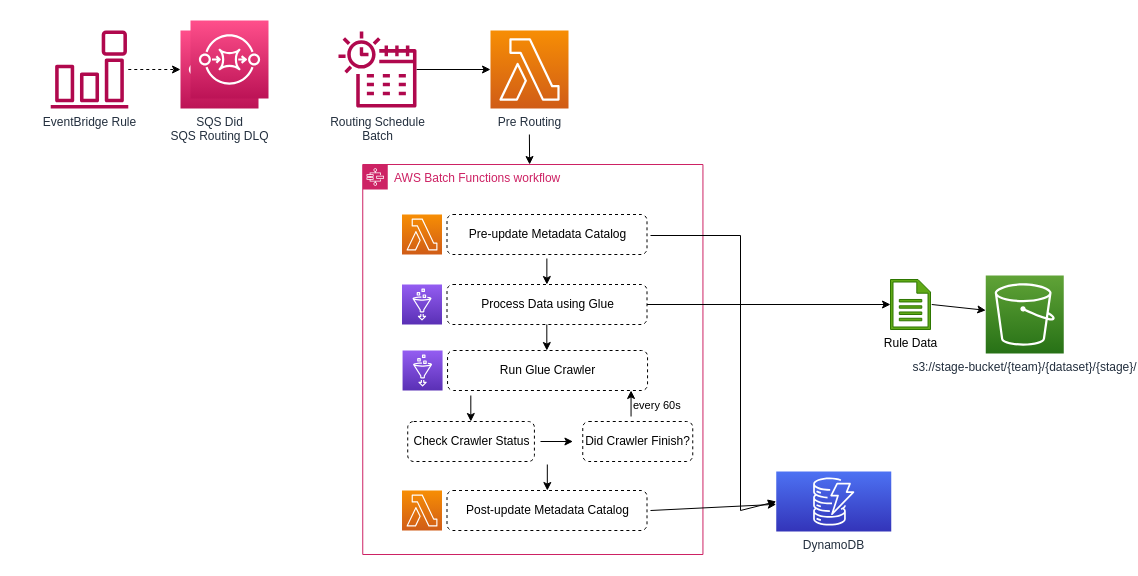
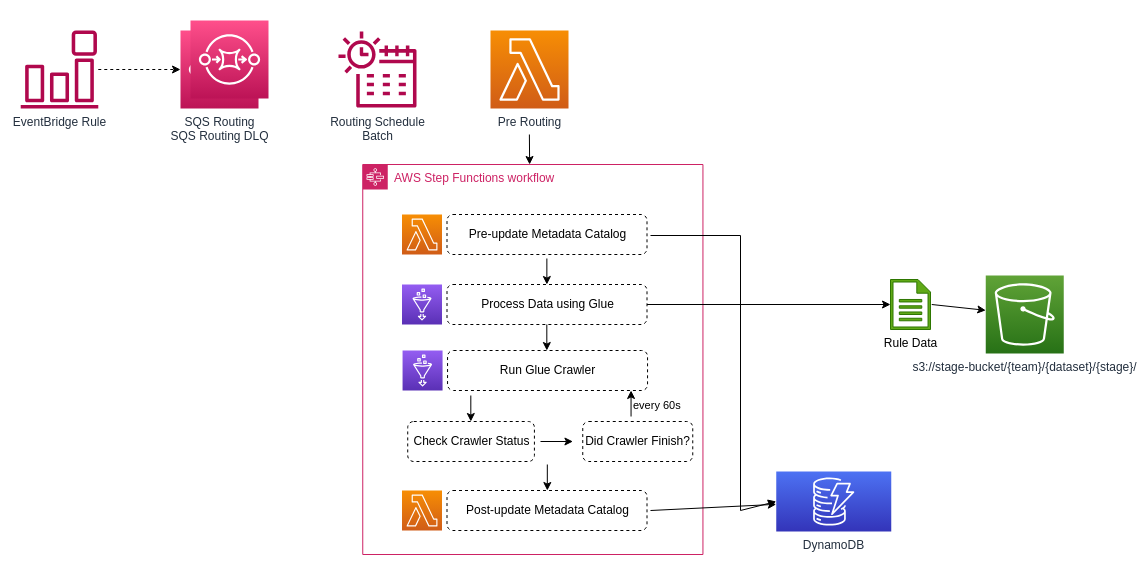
(90, 70) -> (60, 70)
(450, 70) -> none
(220, 130) -> (220, 130)
(481, 179) -> (477, 179)
